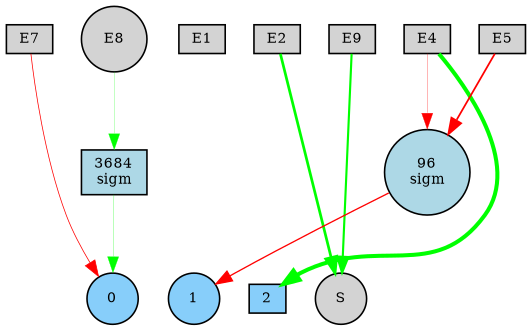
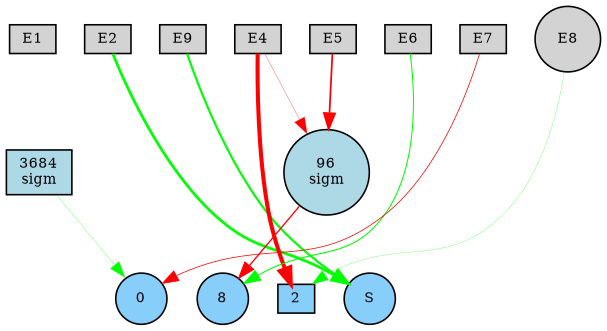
none -> (408, 39)
(114, 103) -> (490, 225)
(476, 224) -> (262, 163)
(194, 299) -> (223, 299)
(341, 299) -> (370, 299)
